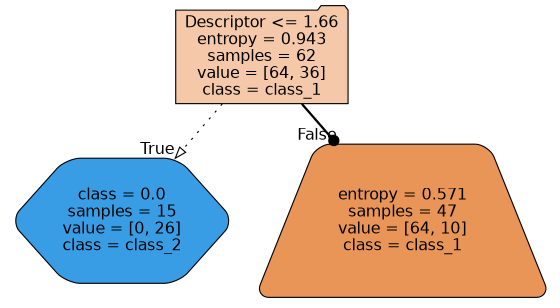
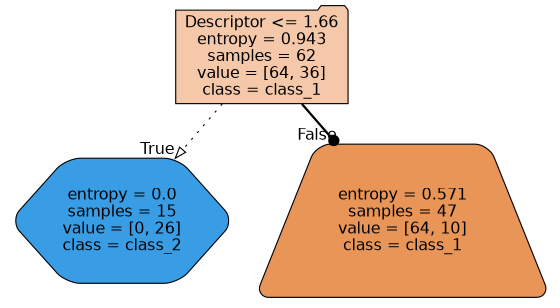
(122, 221) -> (122, 221)
